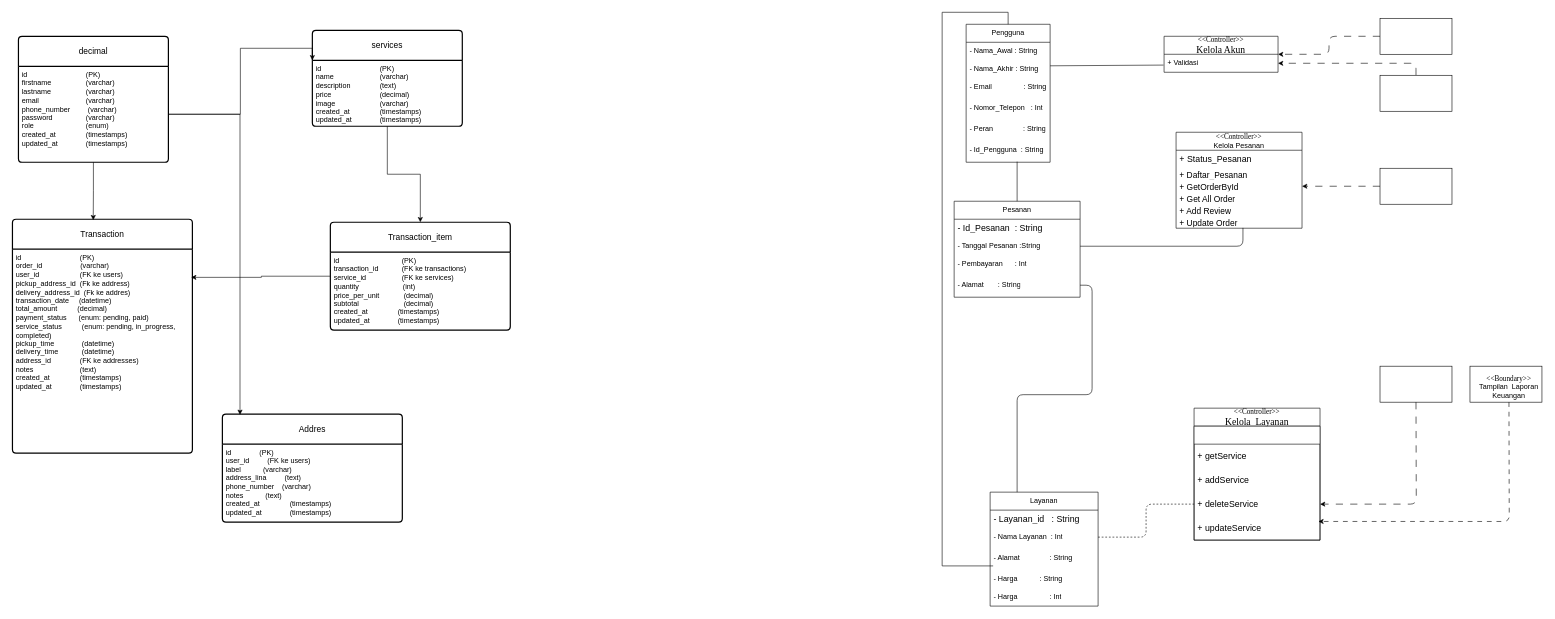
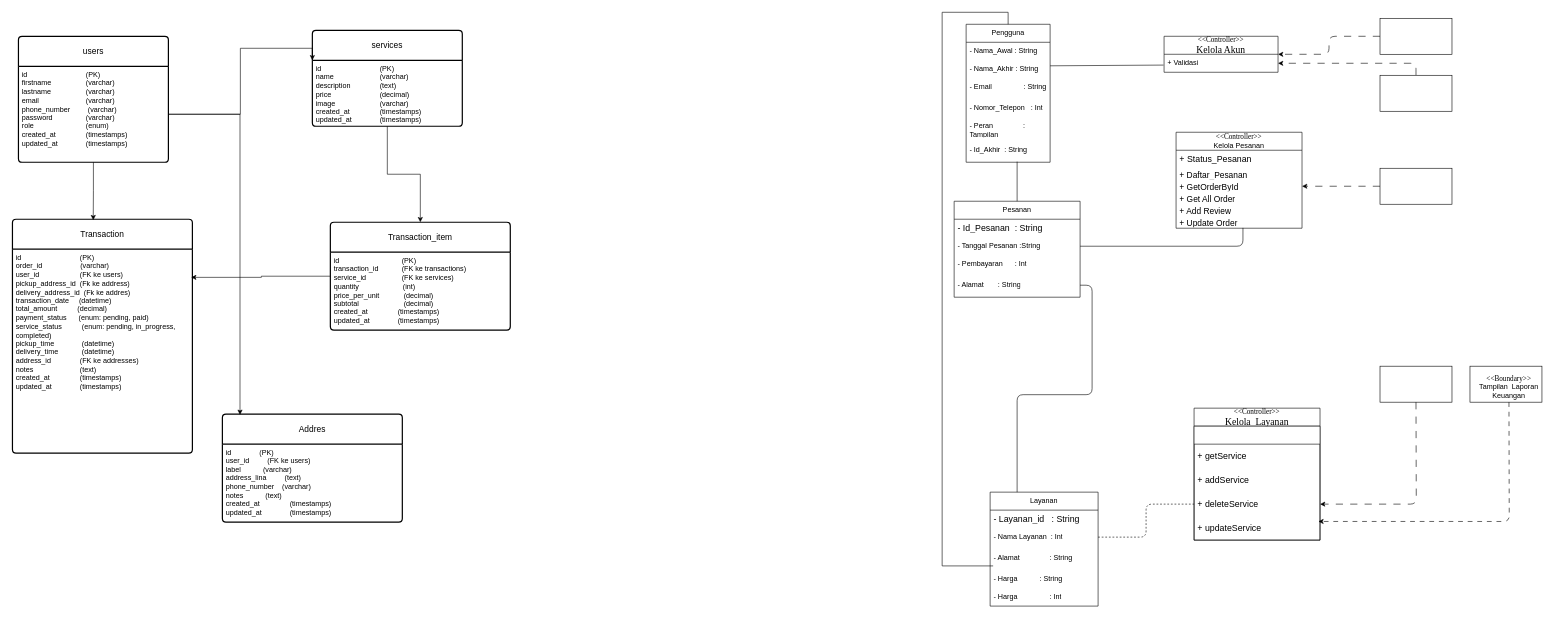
(93, 51) -> (93, 51)
(1009, 129) -> (1009, 129)
(1009, 150) -> (1005, 150)
